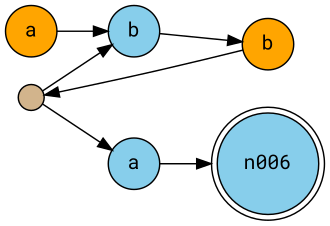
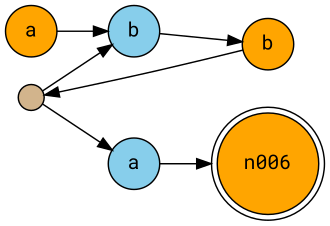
(268, 164) -> (268, 164)
